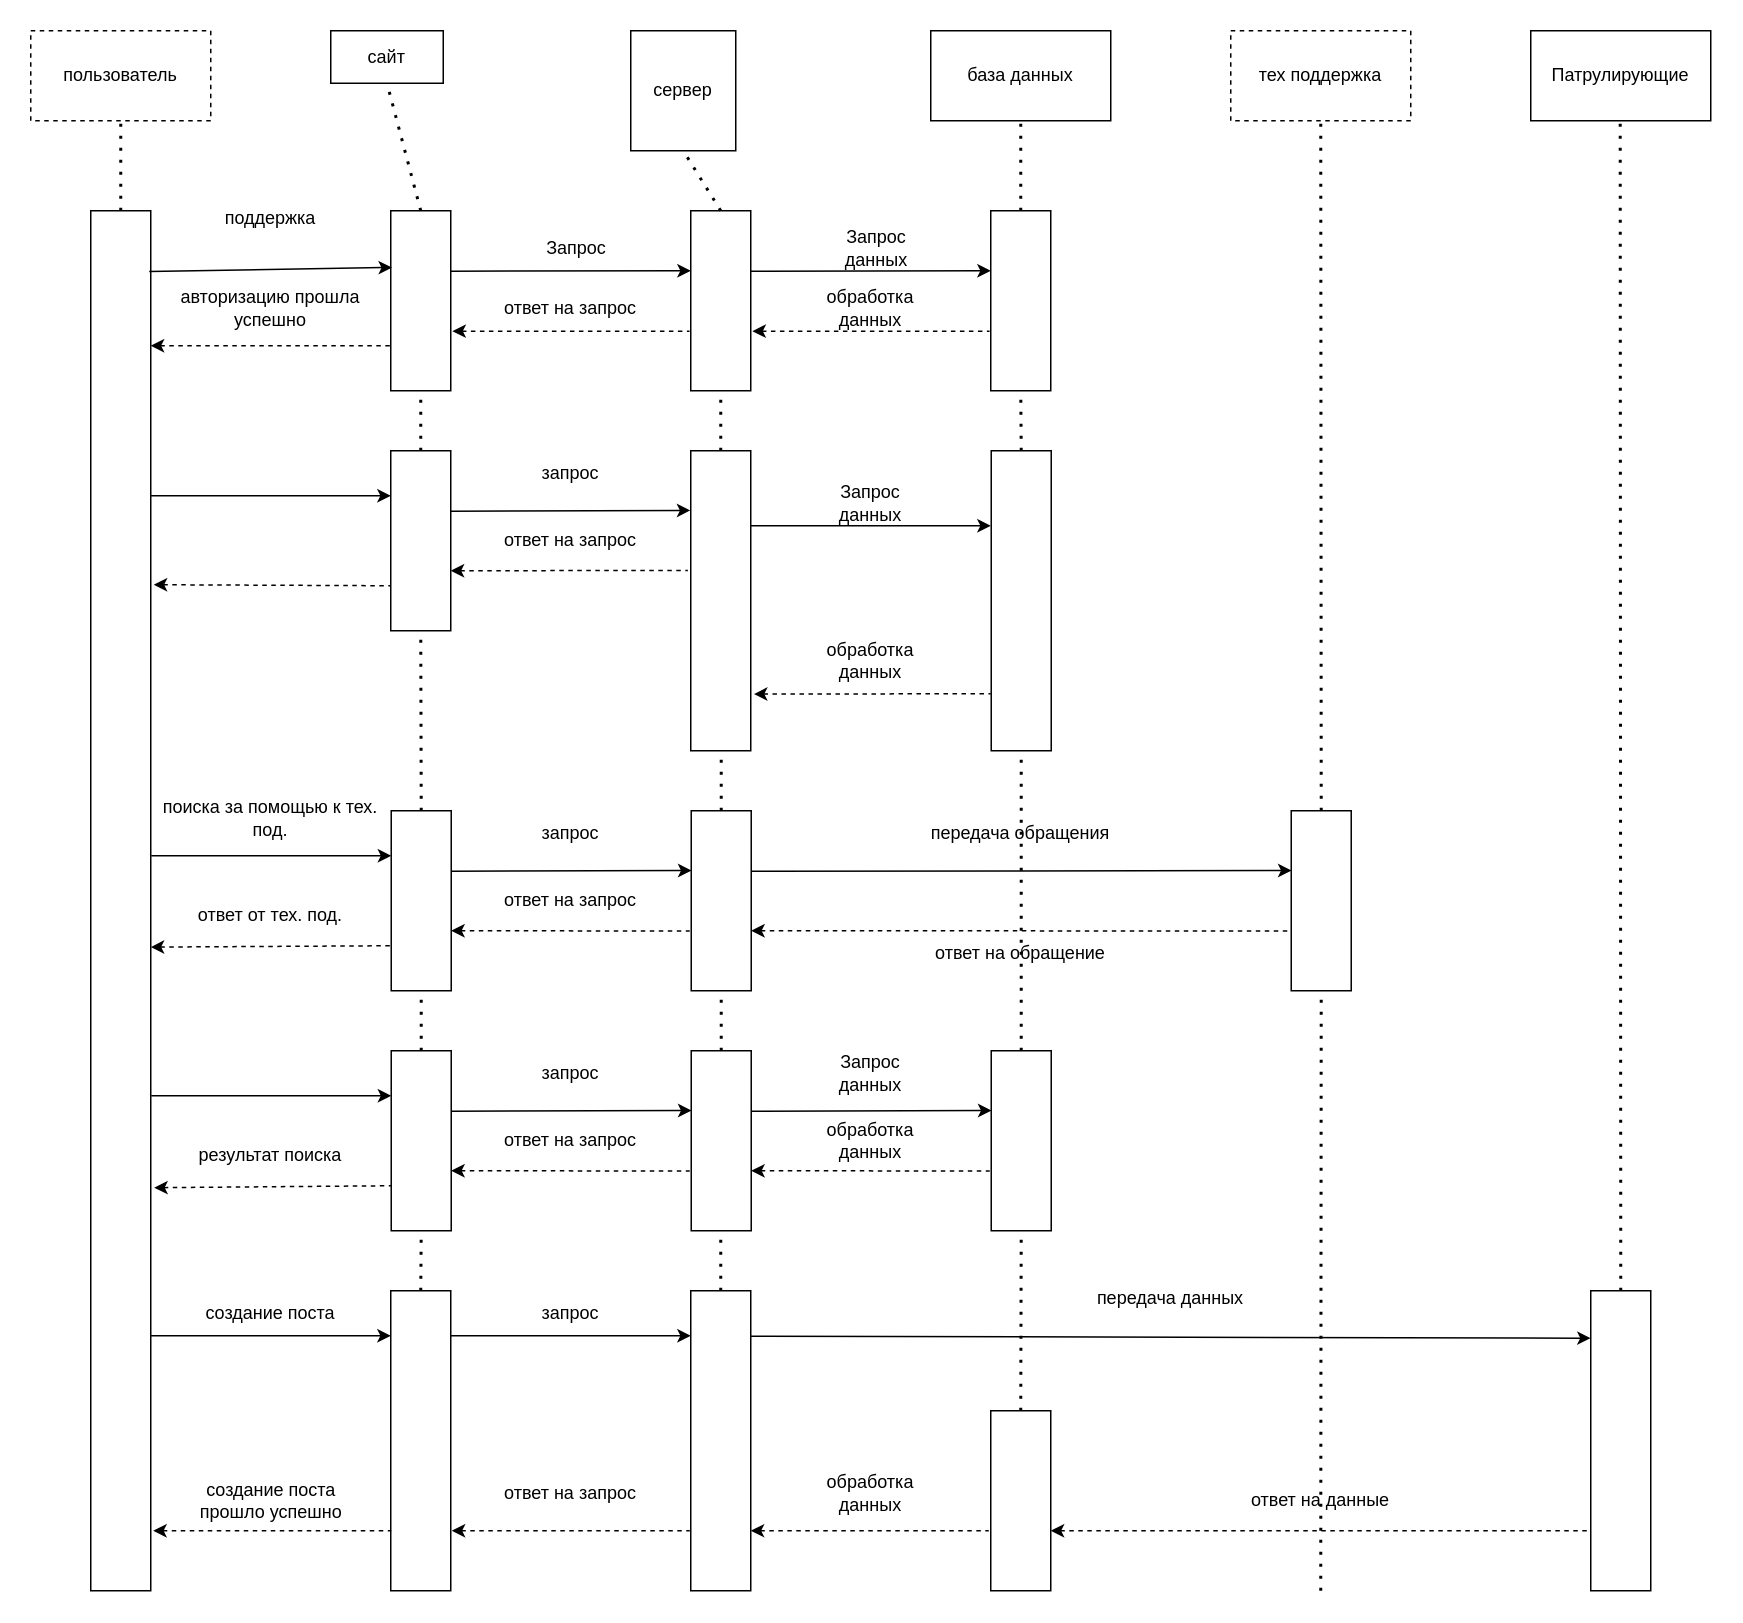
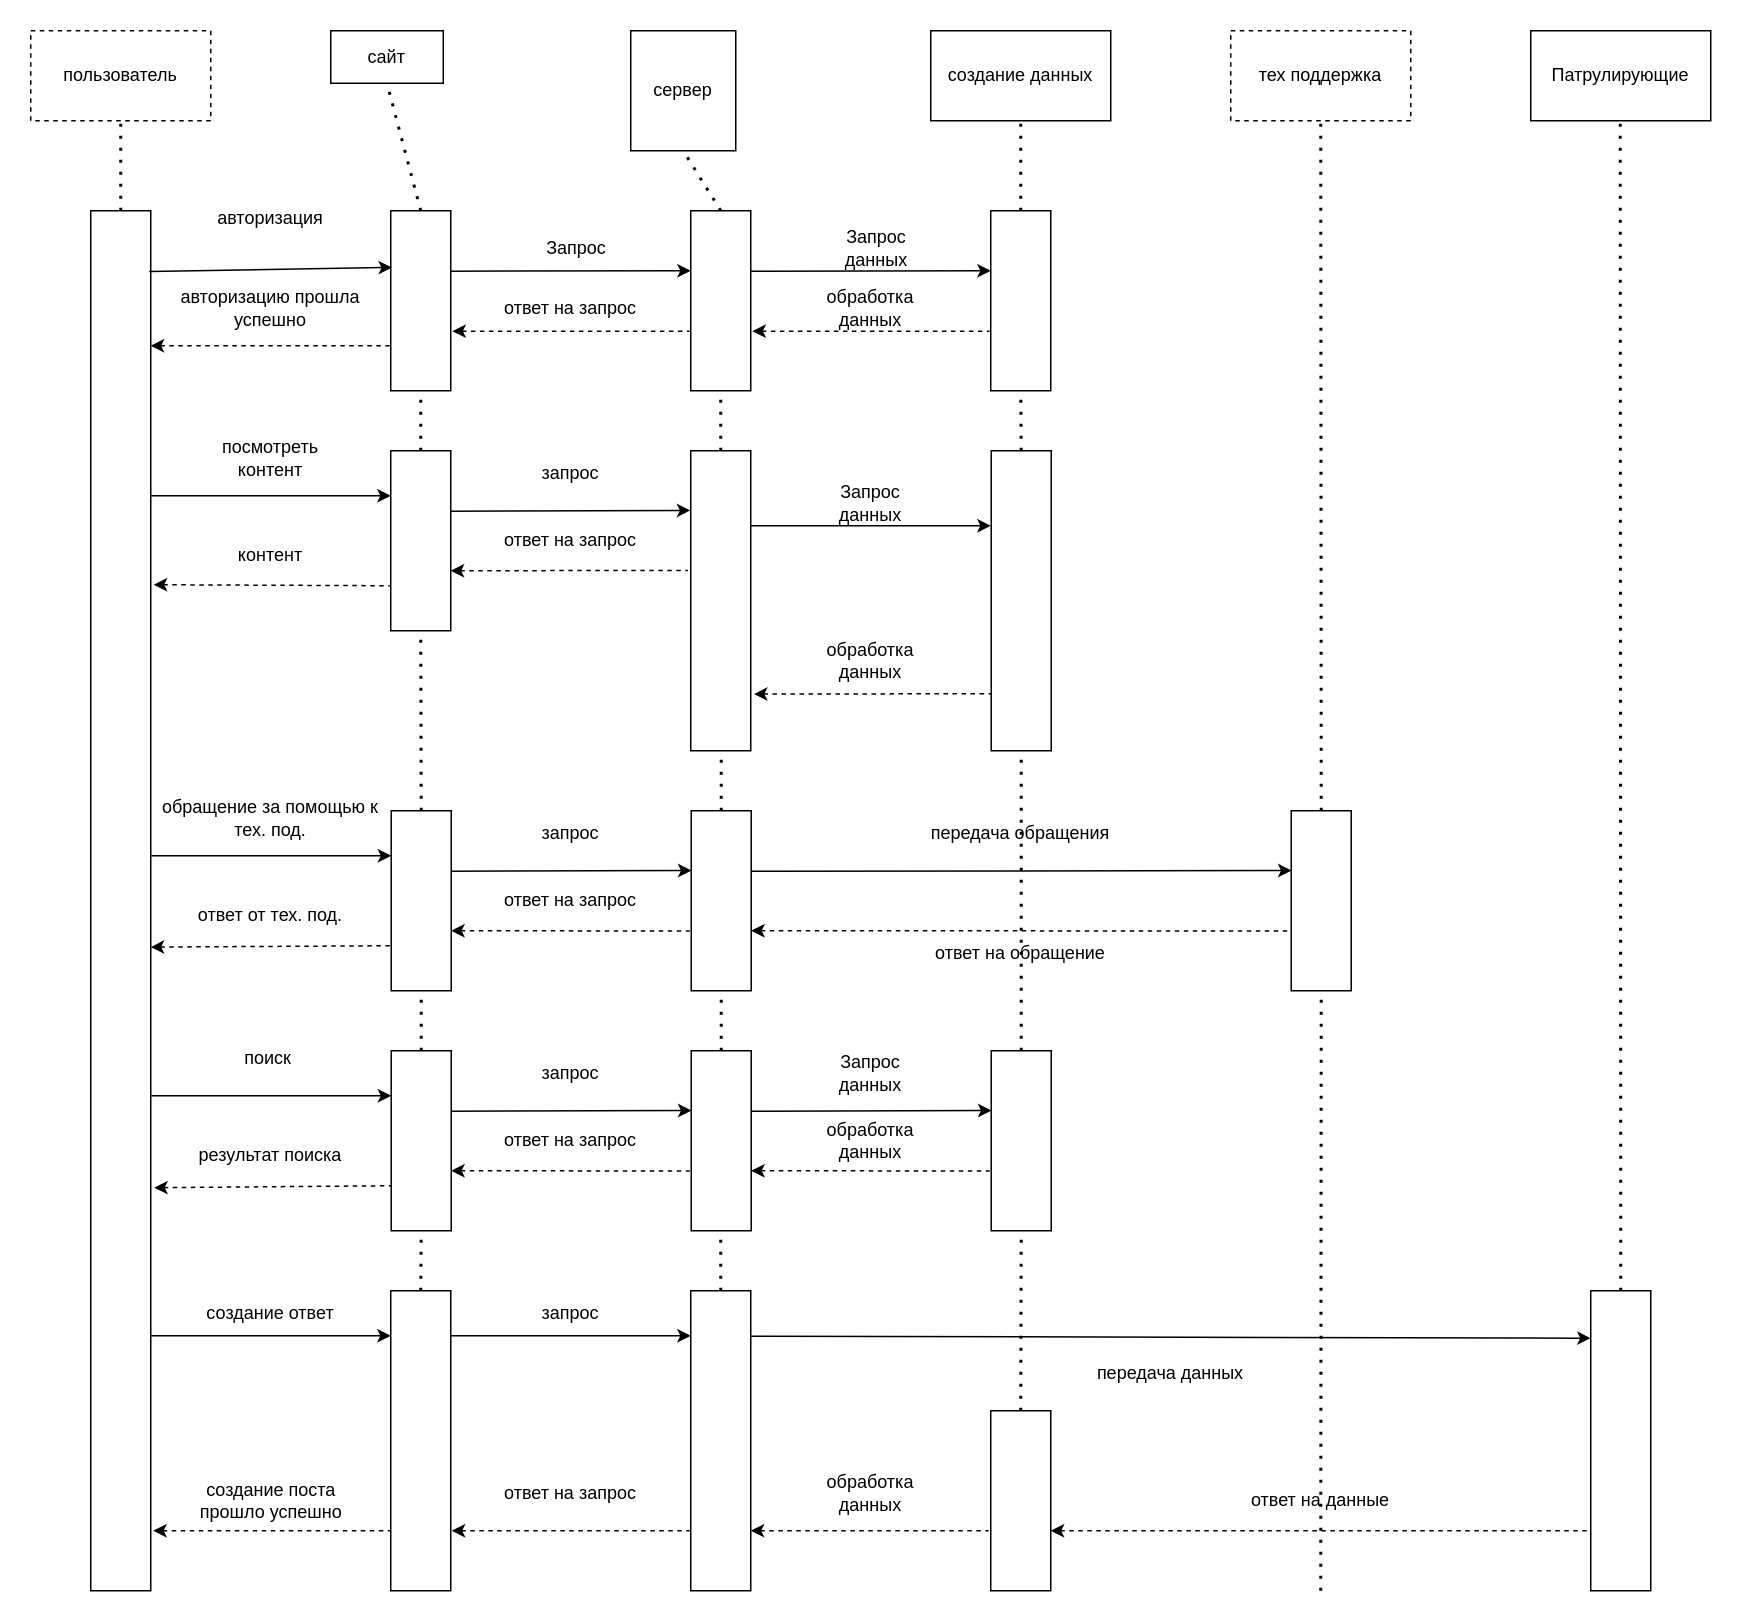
(1021, 76) -> (1021, 76)
(271, 218) -> (271, 218)
none -> (271, 458)
none -> (271, 556)
(271, 818) -> (271, 818)
none -> (271, 1058)
(1171, 1298) -> (1171, 1373)
(271, 1313) -> (271, 1313)
